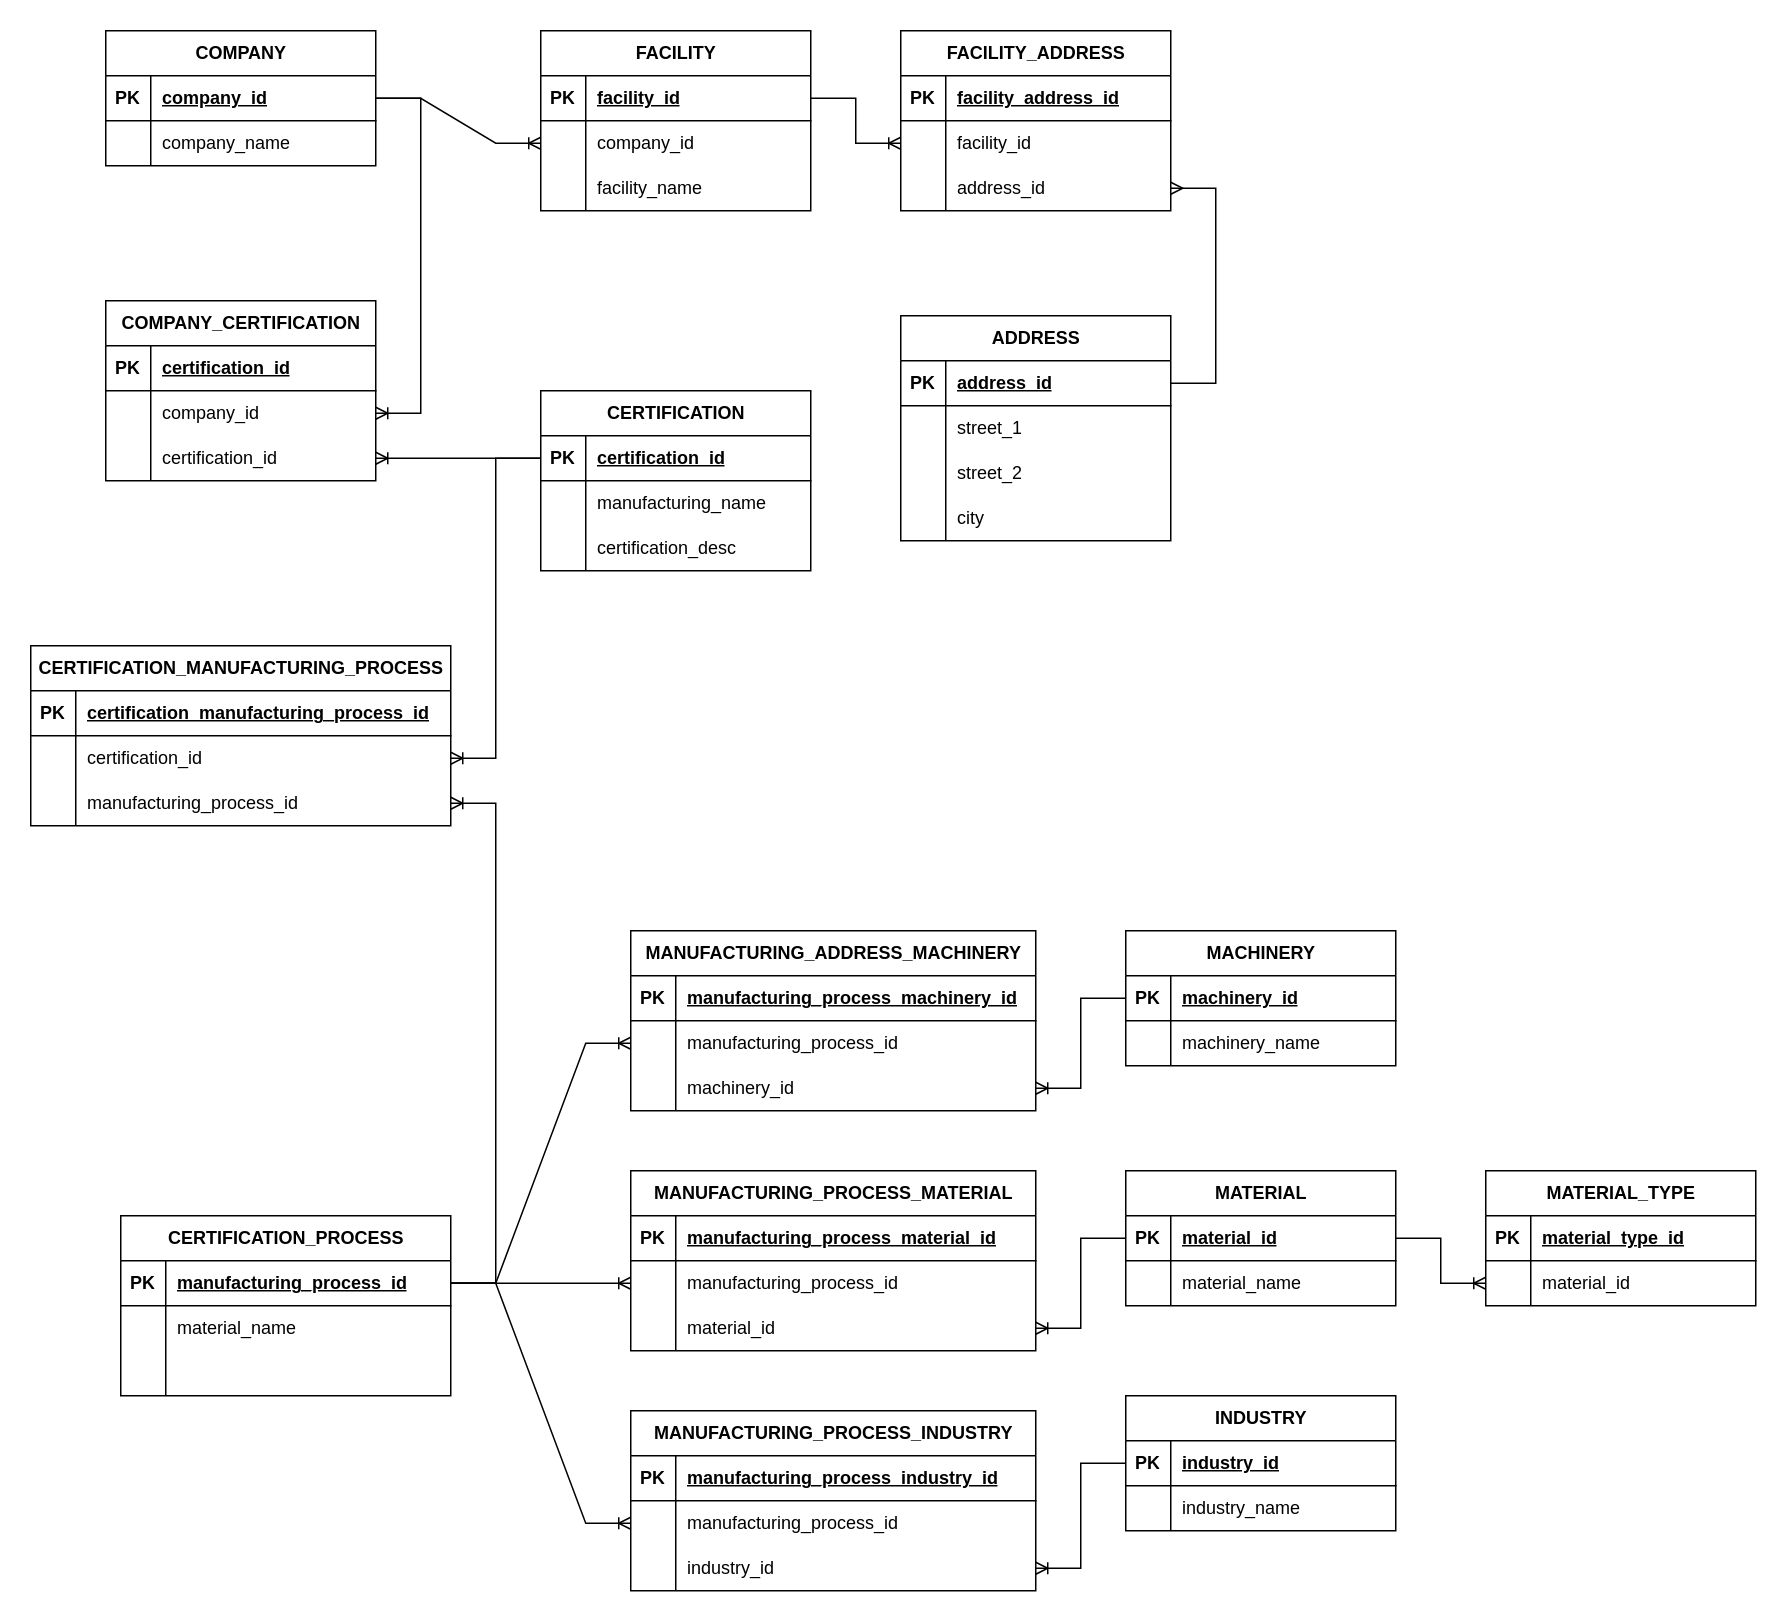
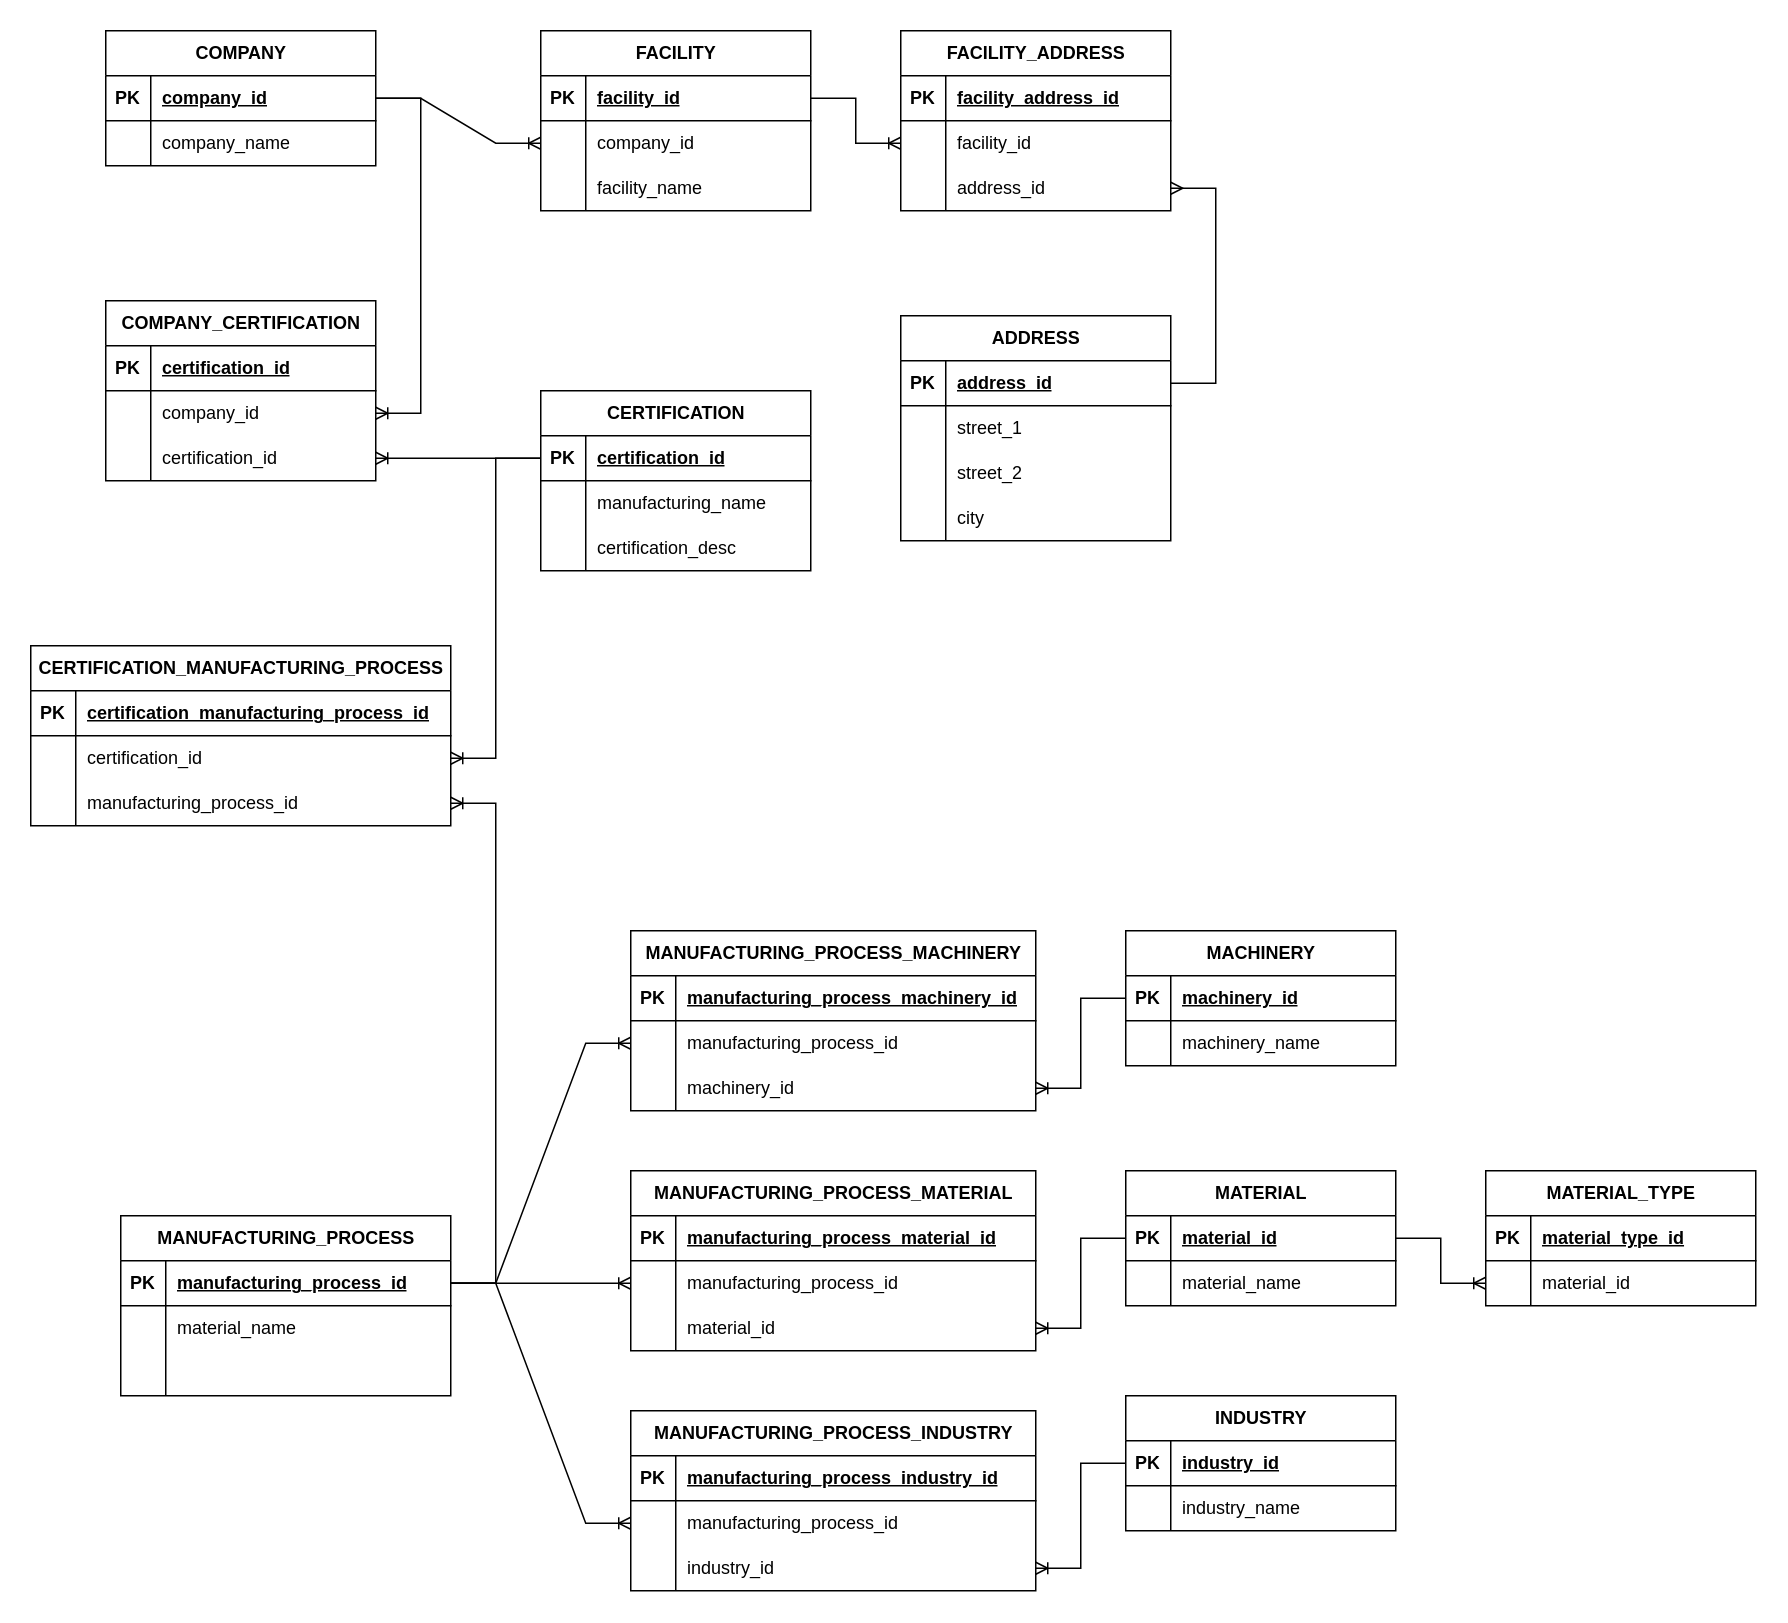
(834, 953) -> (834, 953)
(287, 1238) -> (287, 1238)
